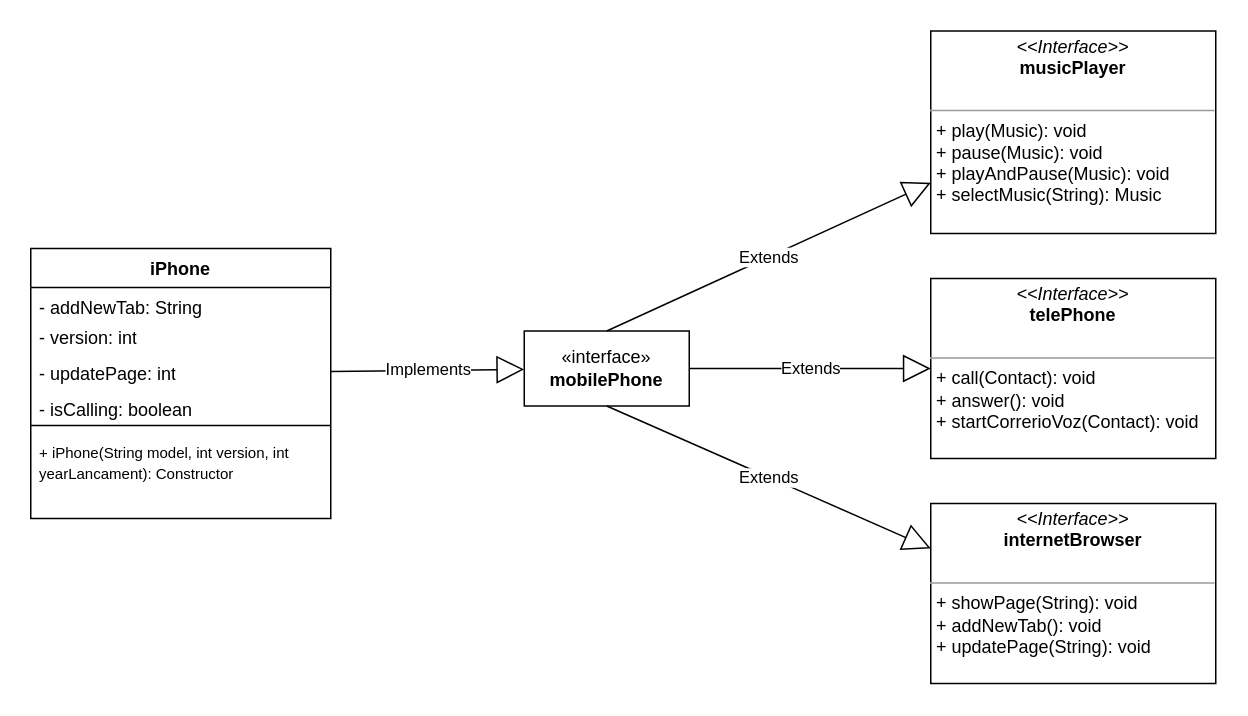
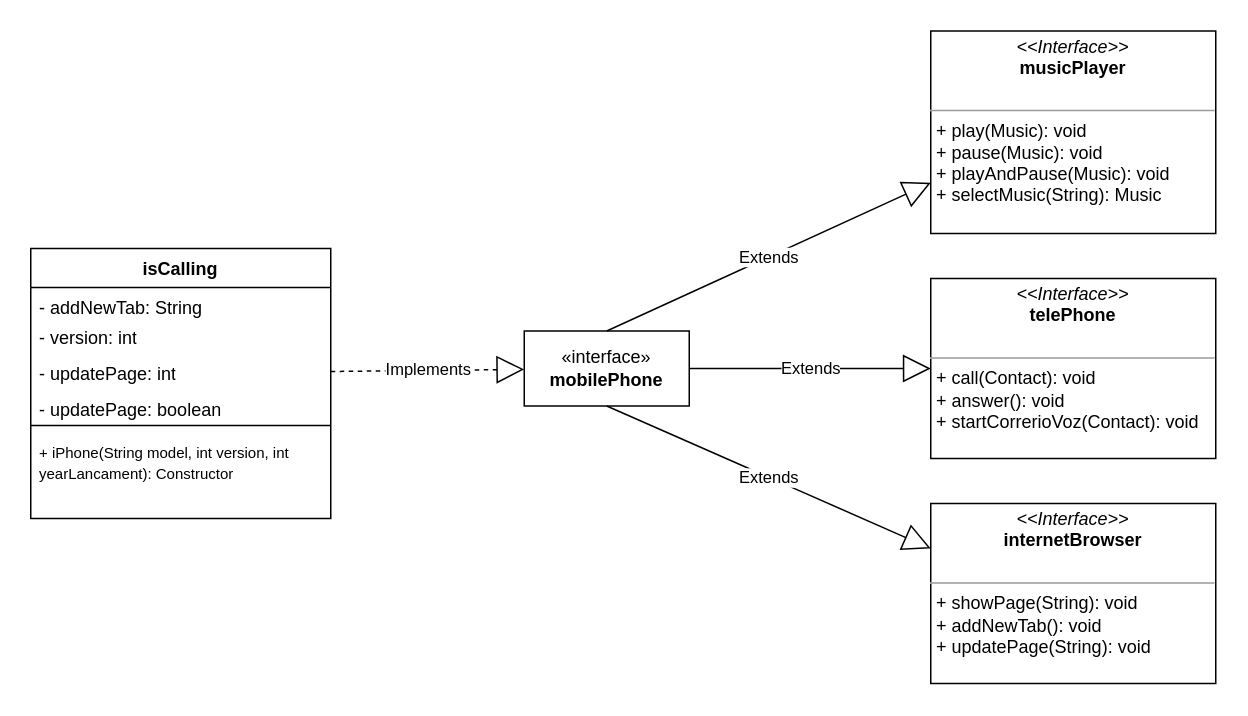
(181, 270) -> (181, 270)
(359, 371) -> (359, 371)
(127, 411) -> (141, 411)
